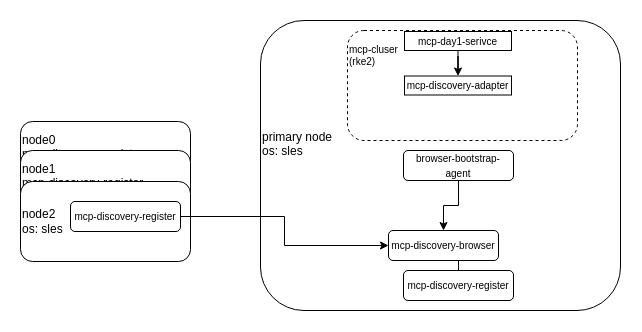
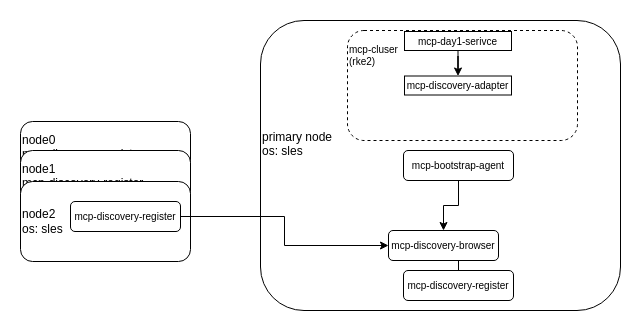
(459, 166) -> (459, 166)
